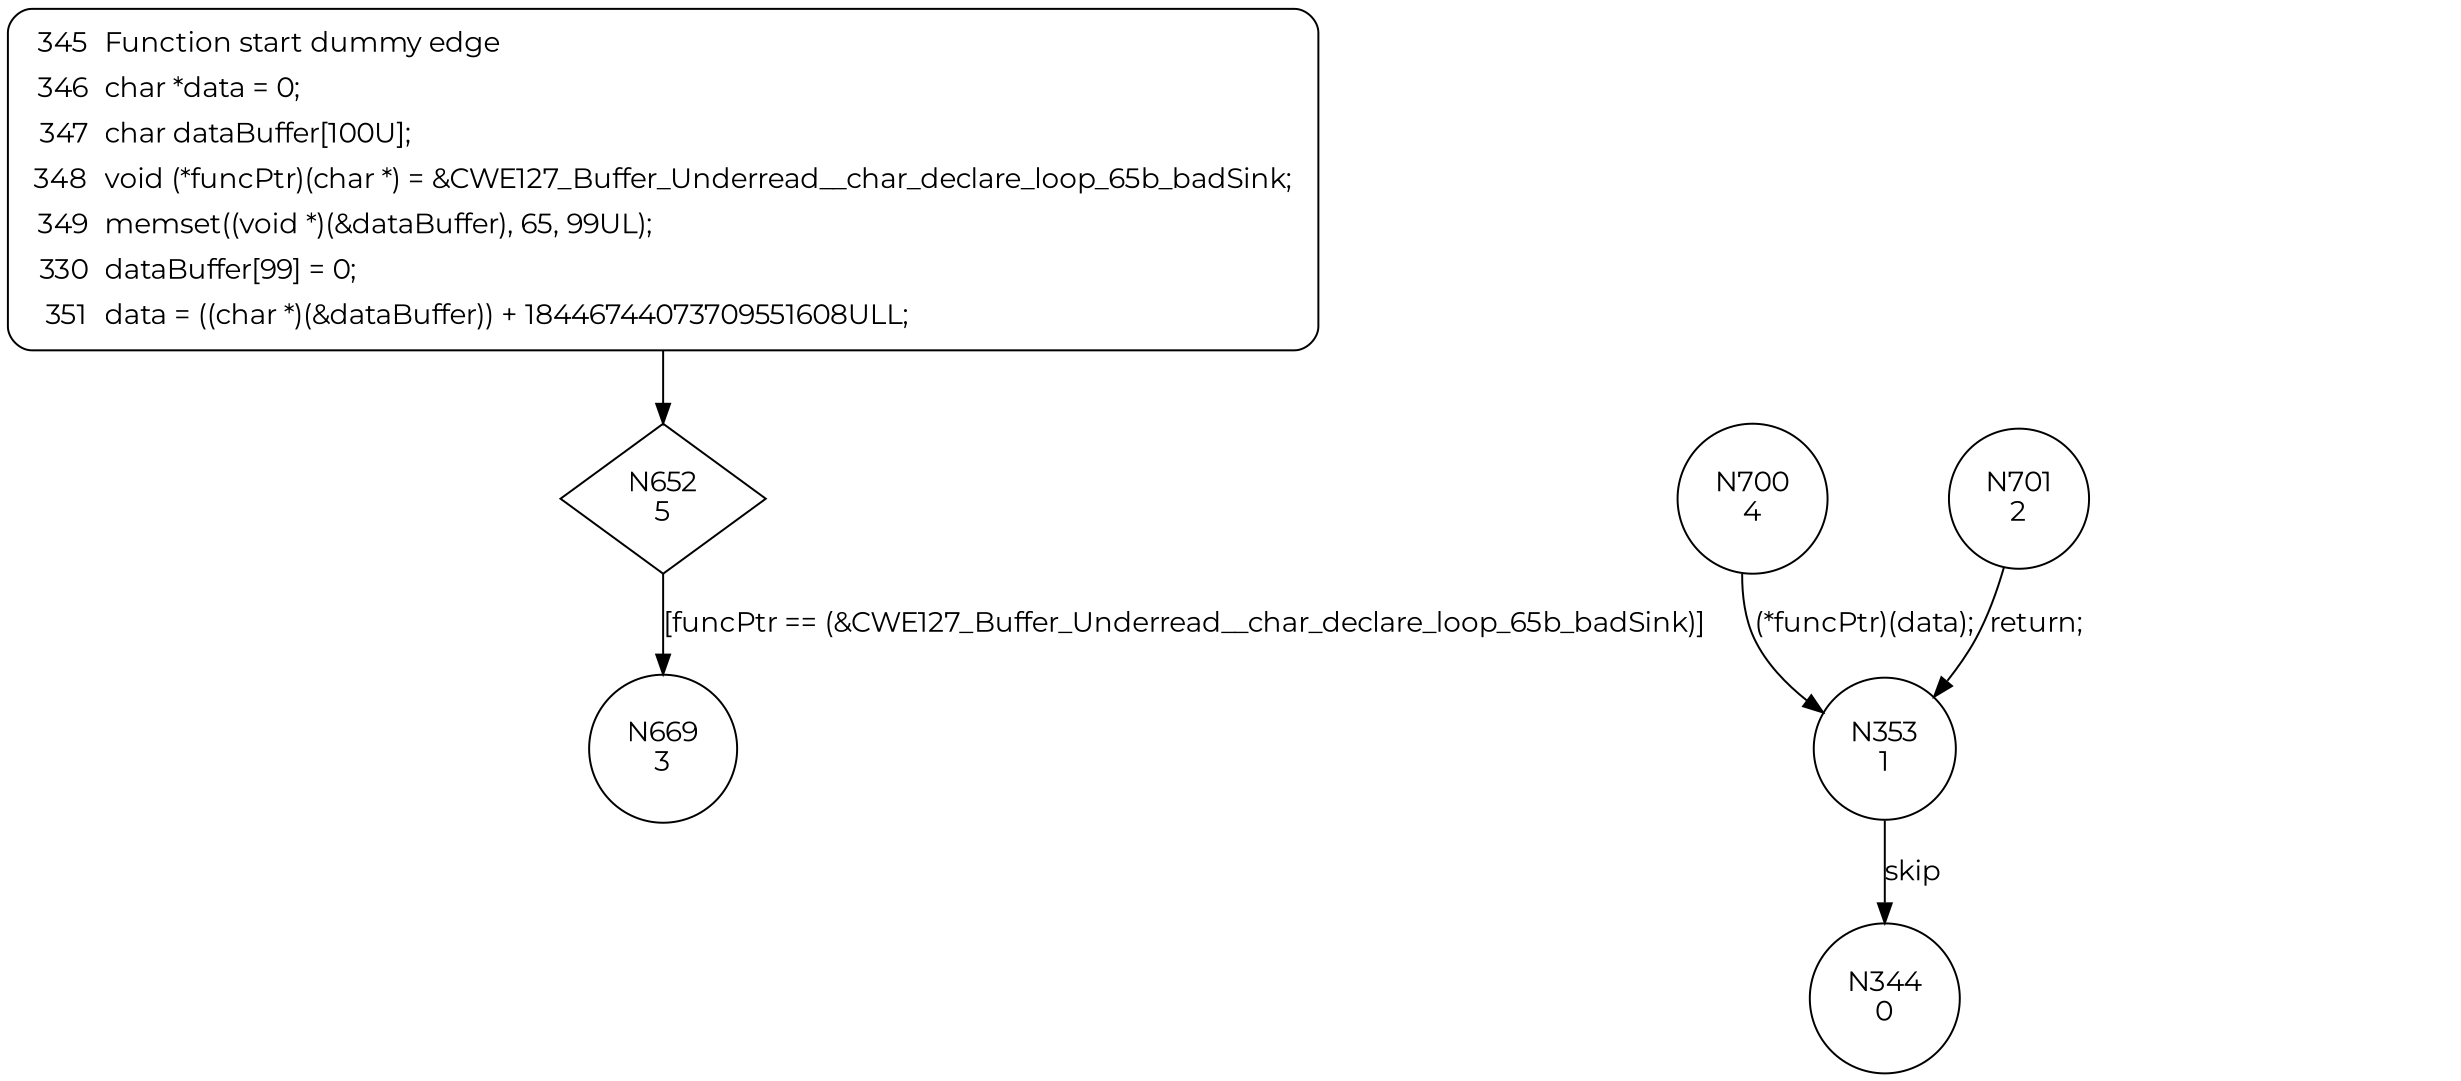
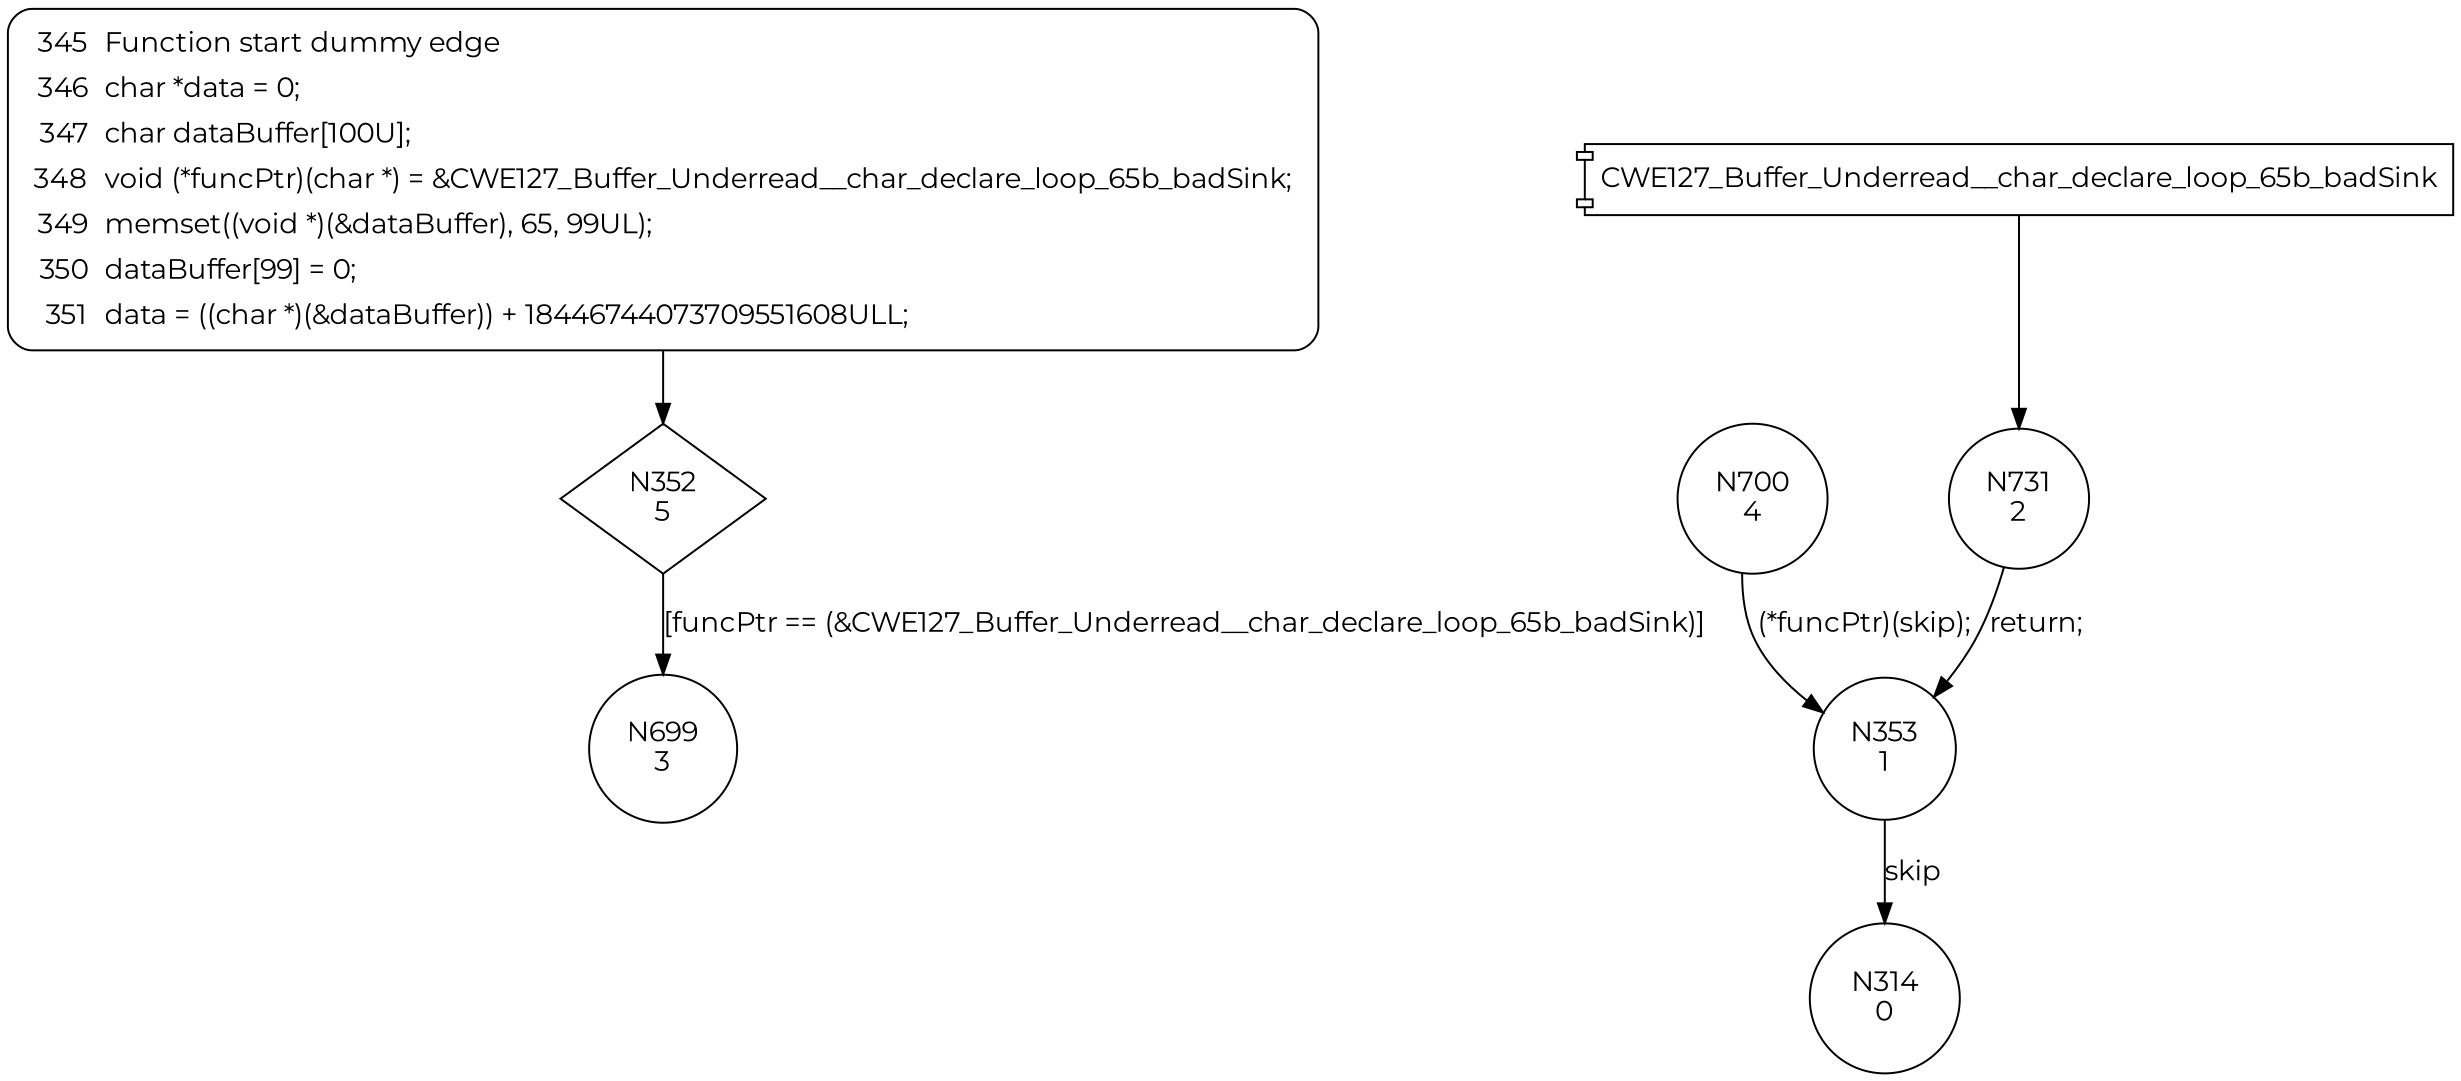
none -> (2019, 180)
(64, 270) -> (64, 270)
(663, 499) -> (663, 499)
(2019, 499) -> (2019, 499)
(1865, 624) -> (1865, 624)
(663, 749) -> (663, 749)
(1885, 998) -> (1885, 998)
